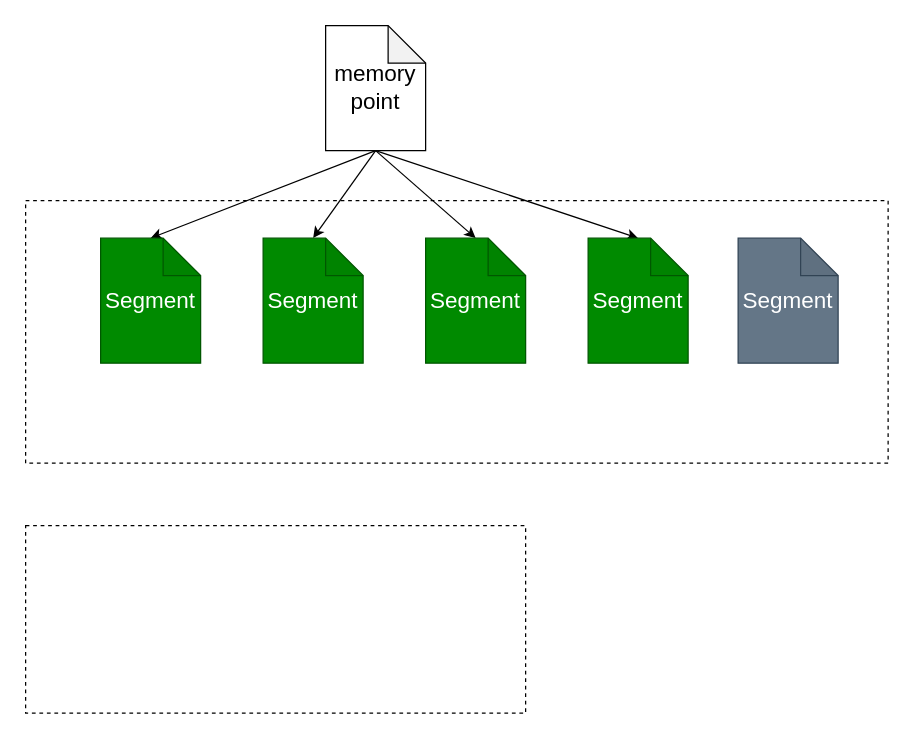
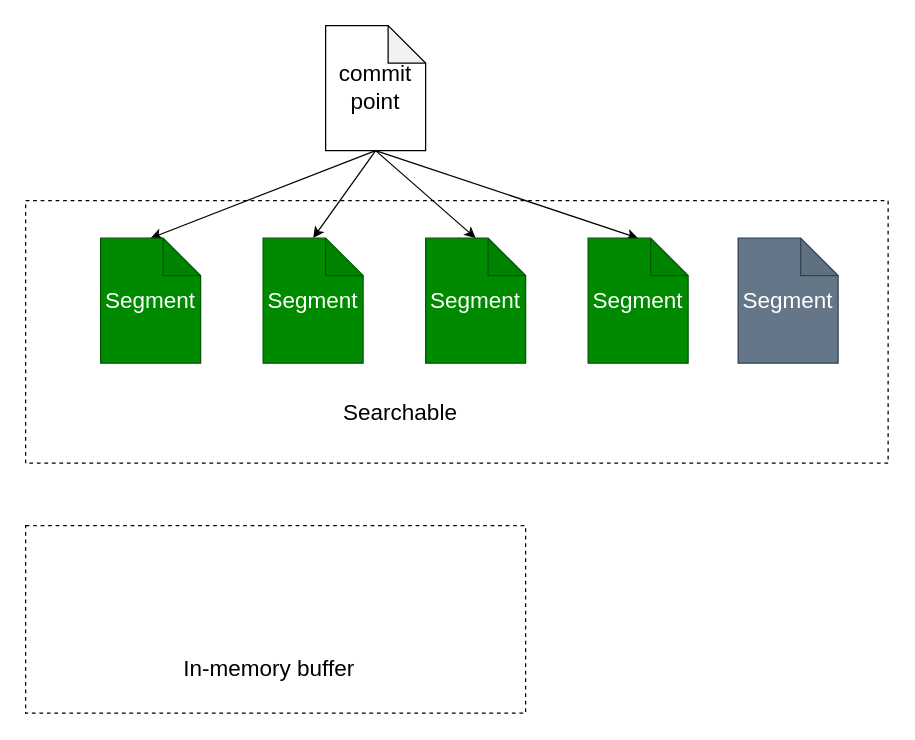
(376, 88) -> (376, 88)
none -> (401, 413)
none -> (269, 669)
